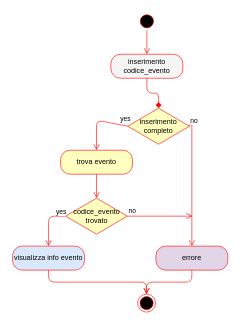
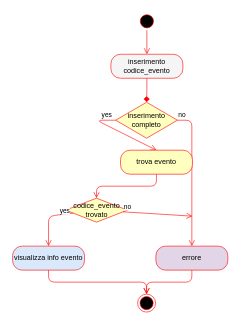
(158, 126) -> (146, 120)
(96, 162) -> (156, 162)
(96, 216) -> (96, 210)
